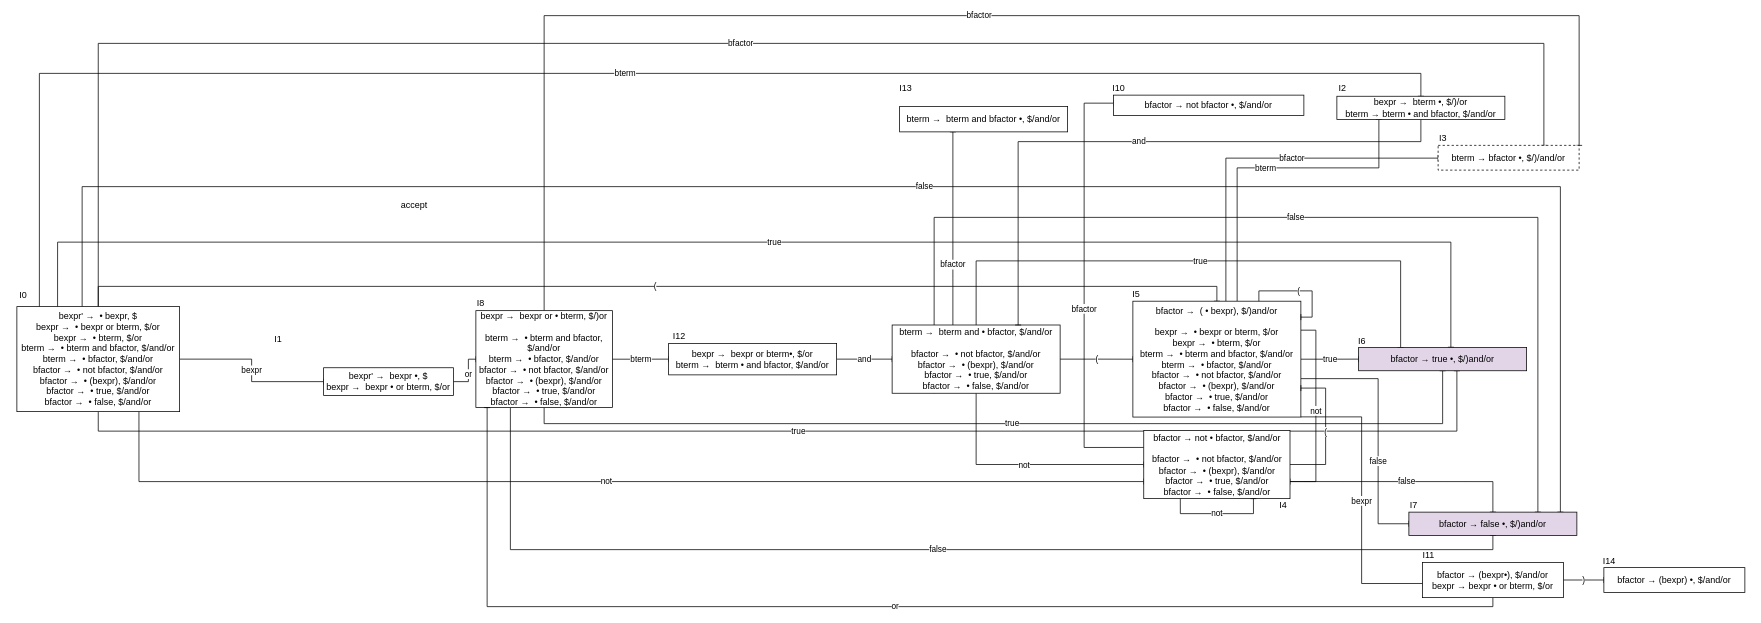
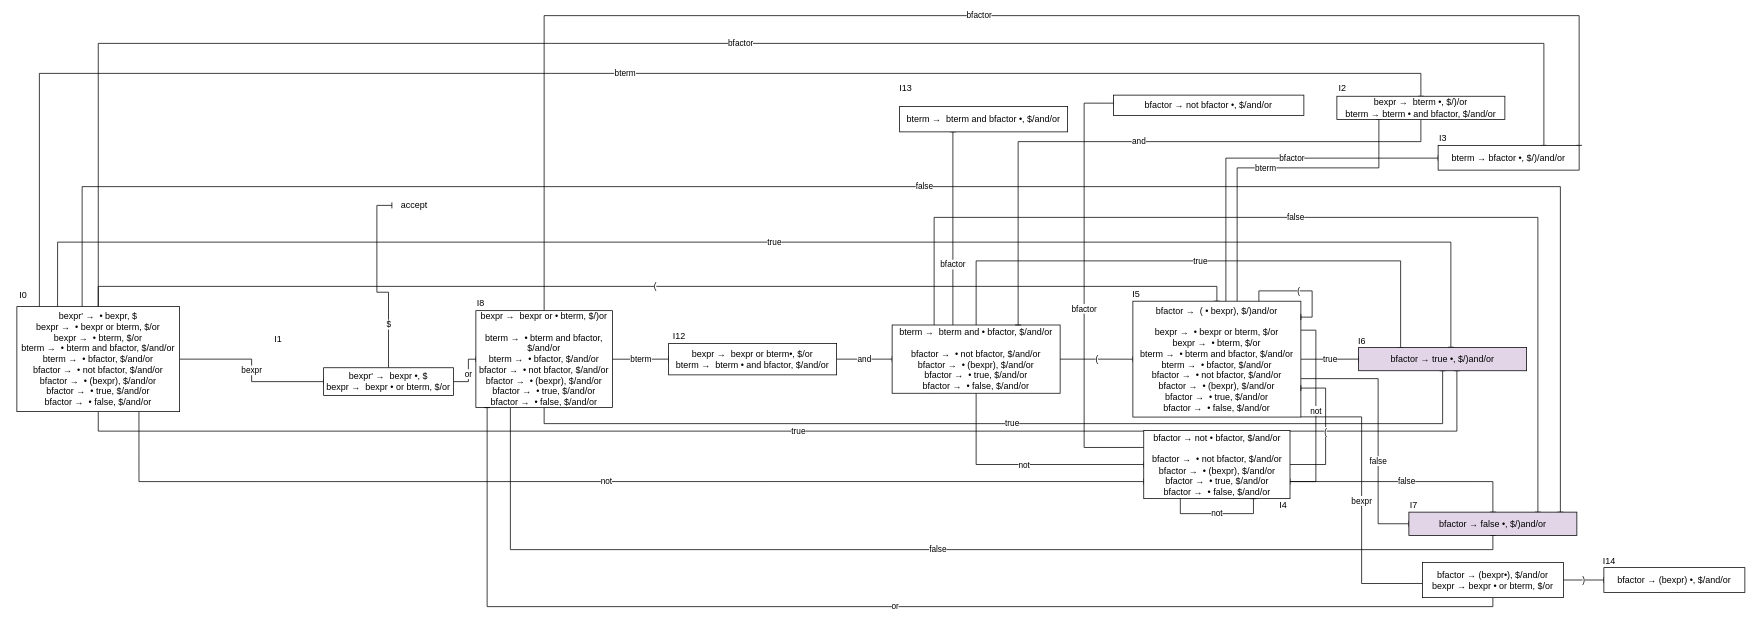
(1118, 88) -> none
(1509, 158) -> (1509, 158)
none -> (377, 284)
(1428, 555) -> none
